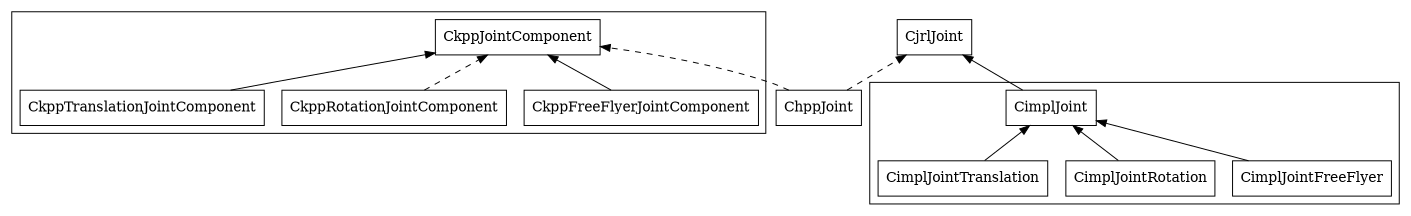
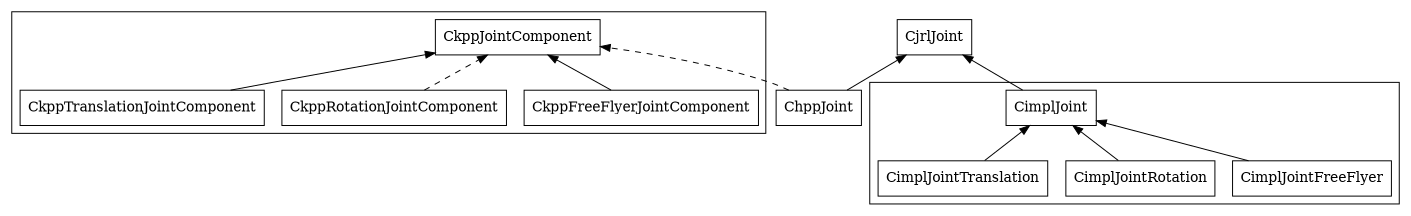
(872, 75) -> (872, 75)
